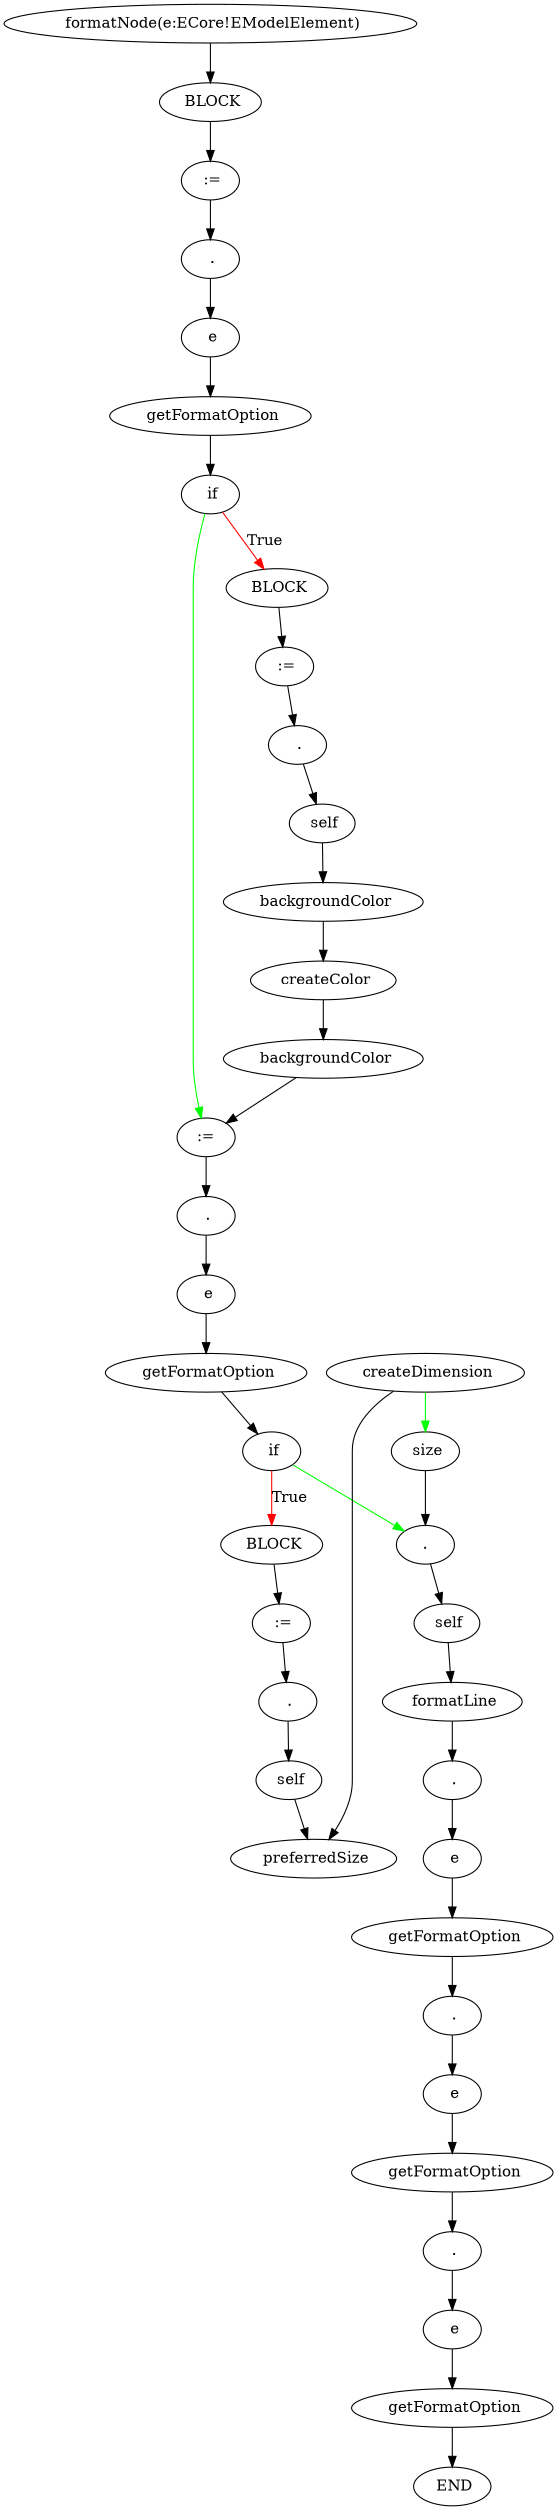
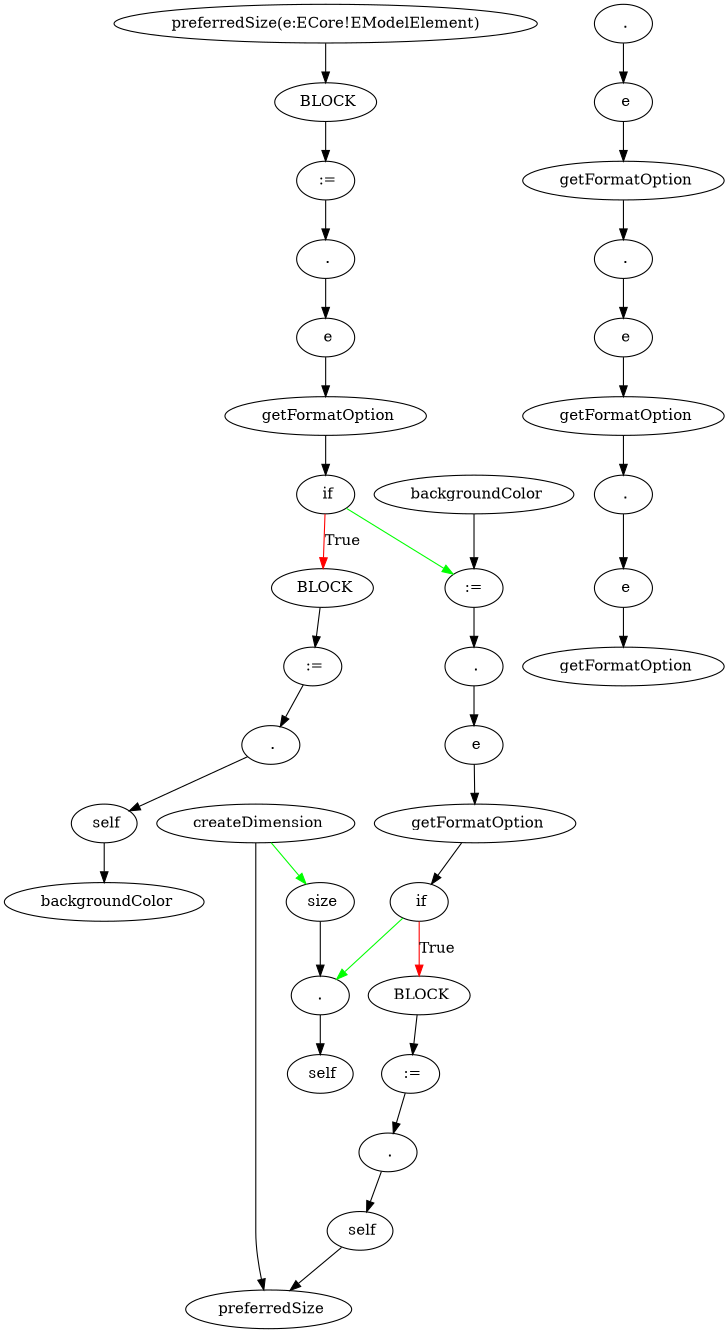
(210, 24) -> (326, 24)
(323, 980) -> none
(452, 1702) -> none
(452, 2486) -> none
